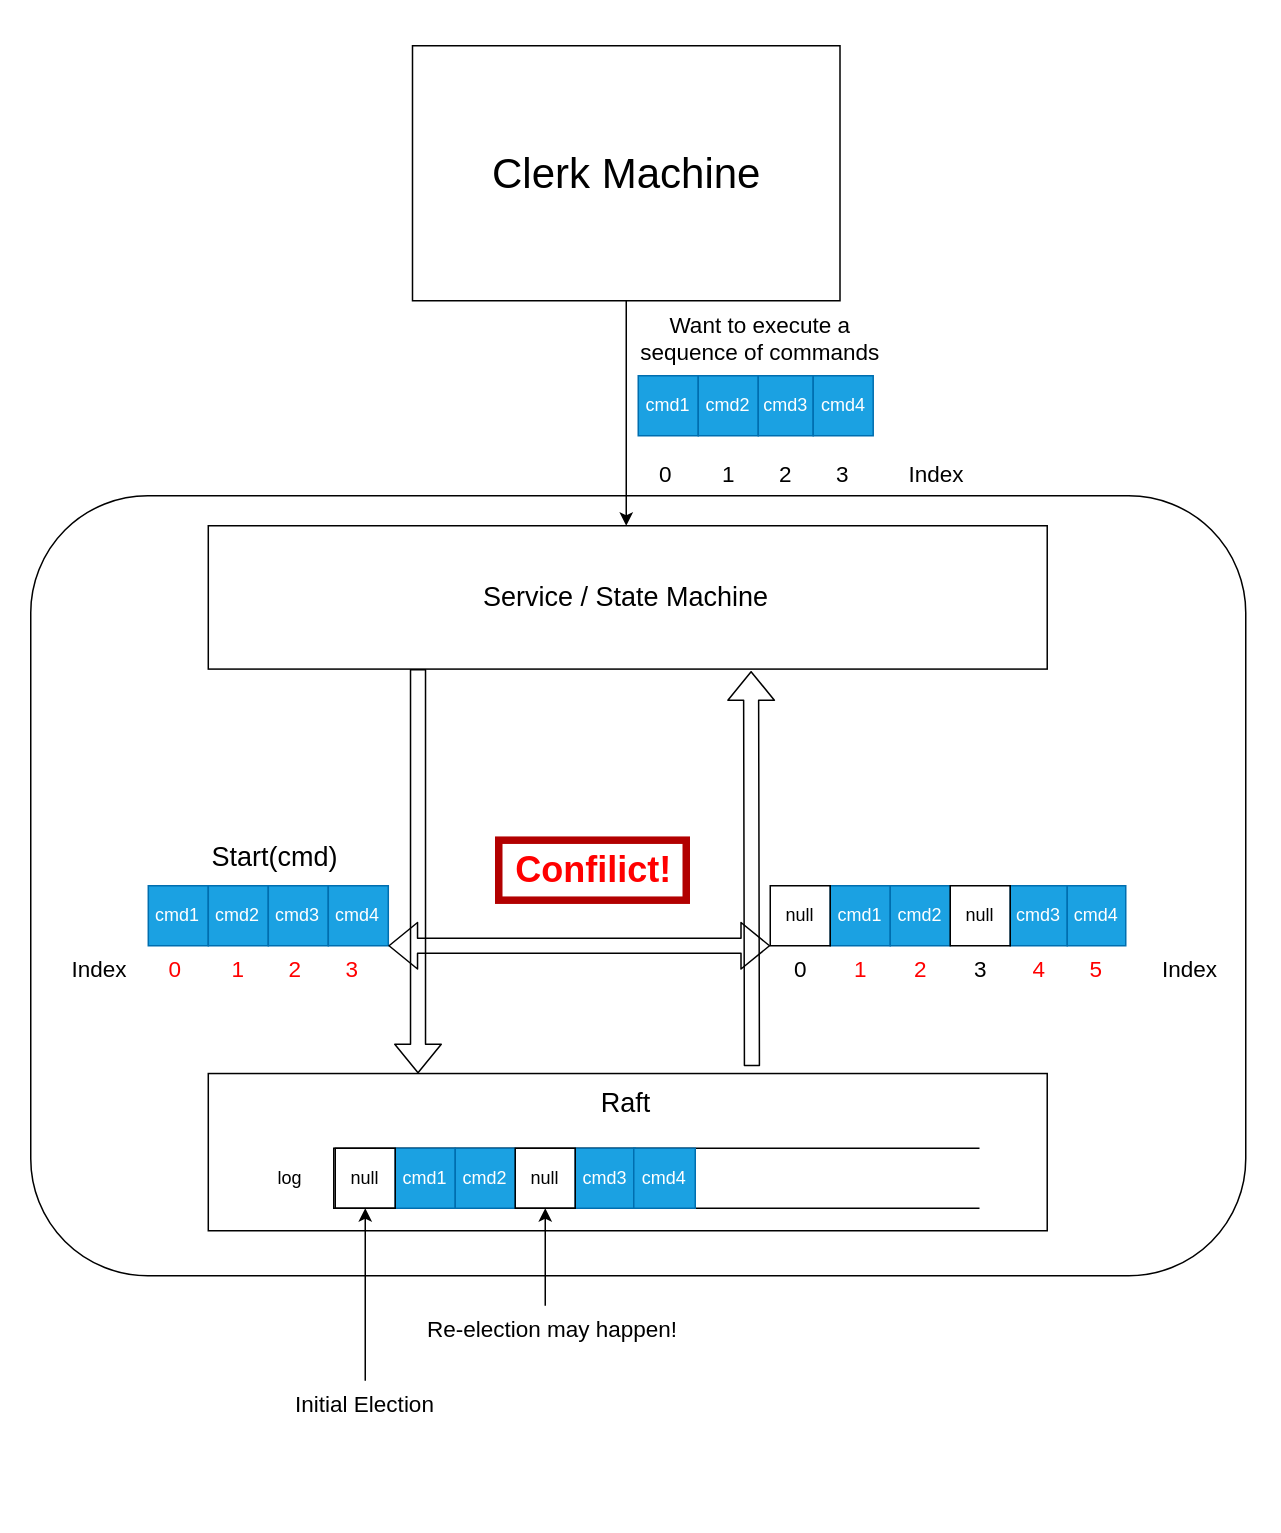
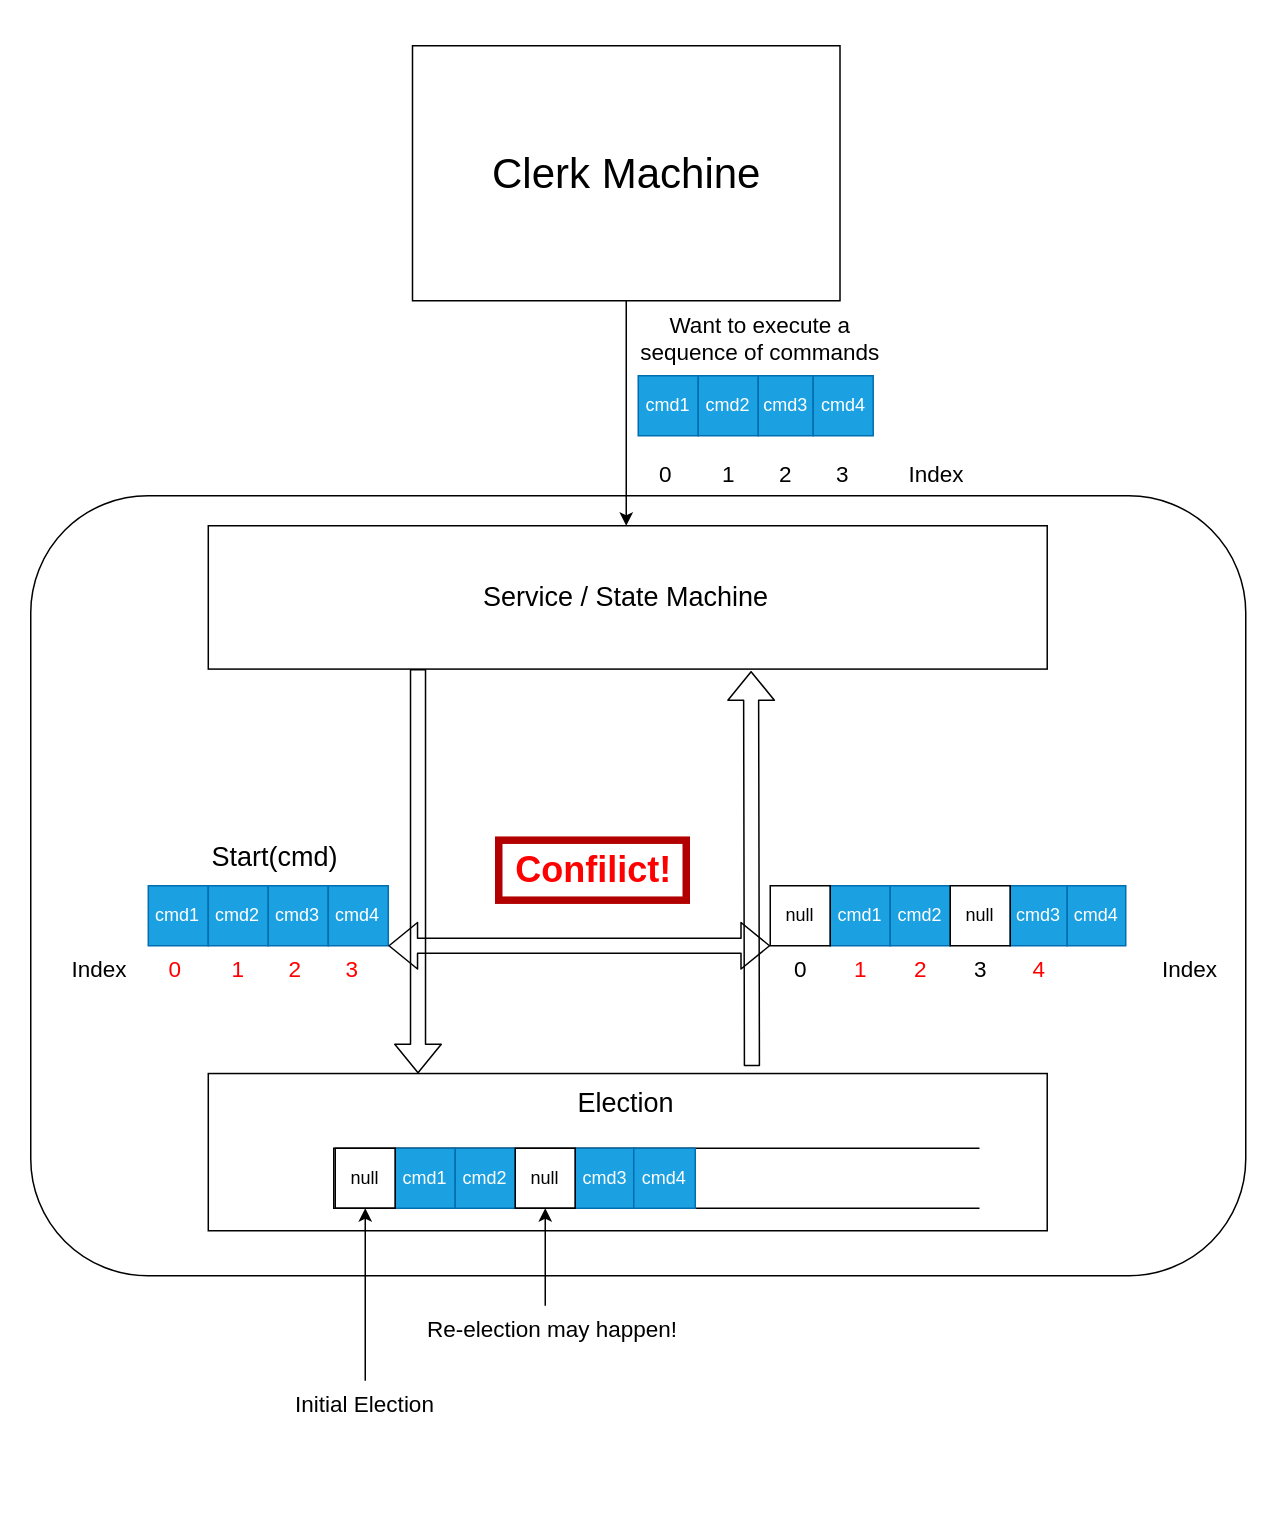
(1097, 968) -> none
(626, 1103) -> (626, 1103)
(290, 1178) -> none
